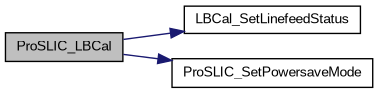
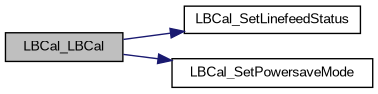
(64, 47) -> (64, 47)
(272, 73) -> (272, 73)
